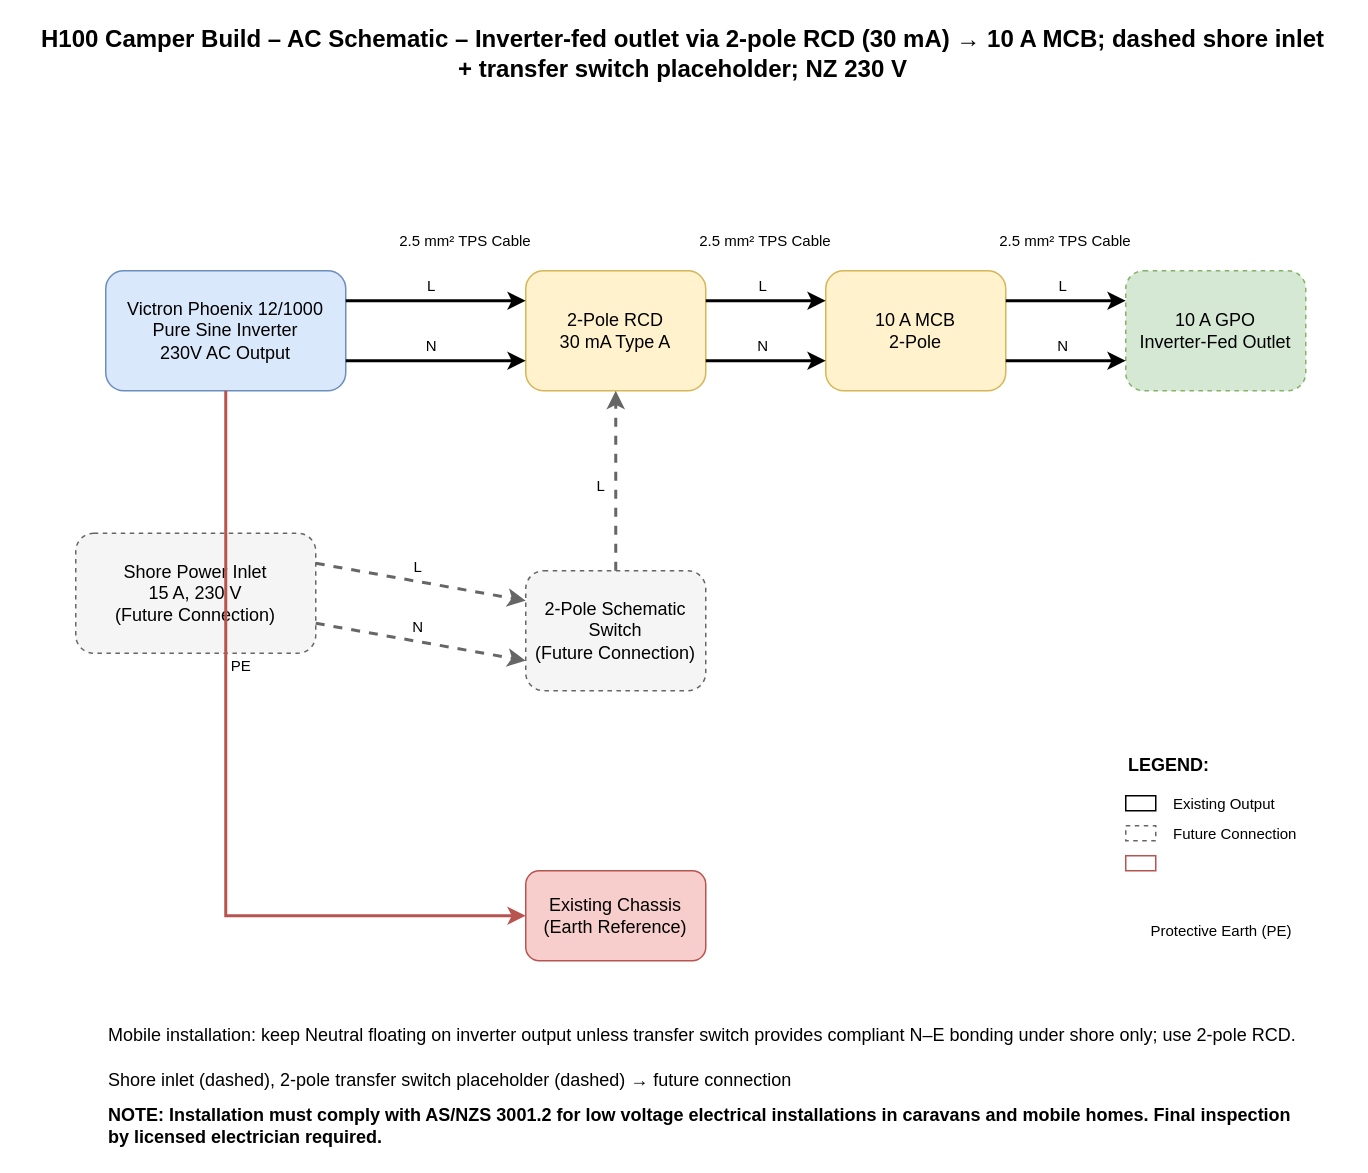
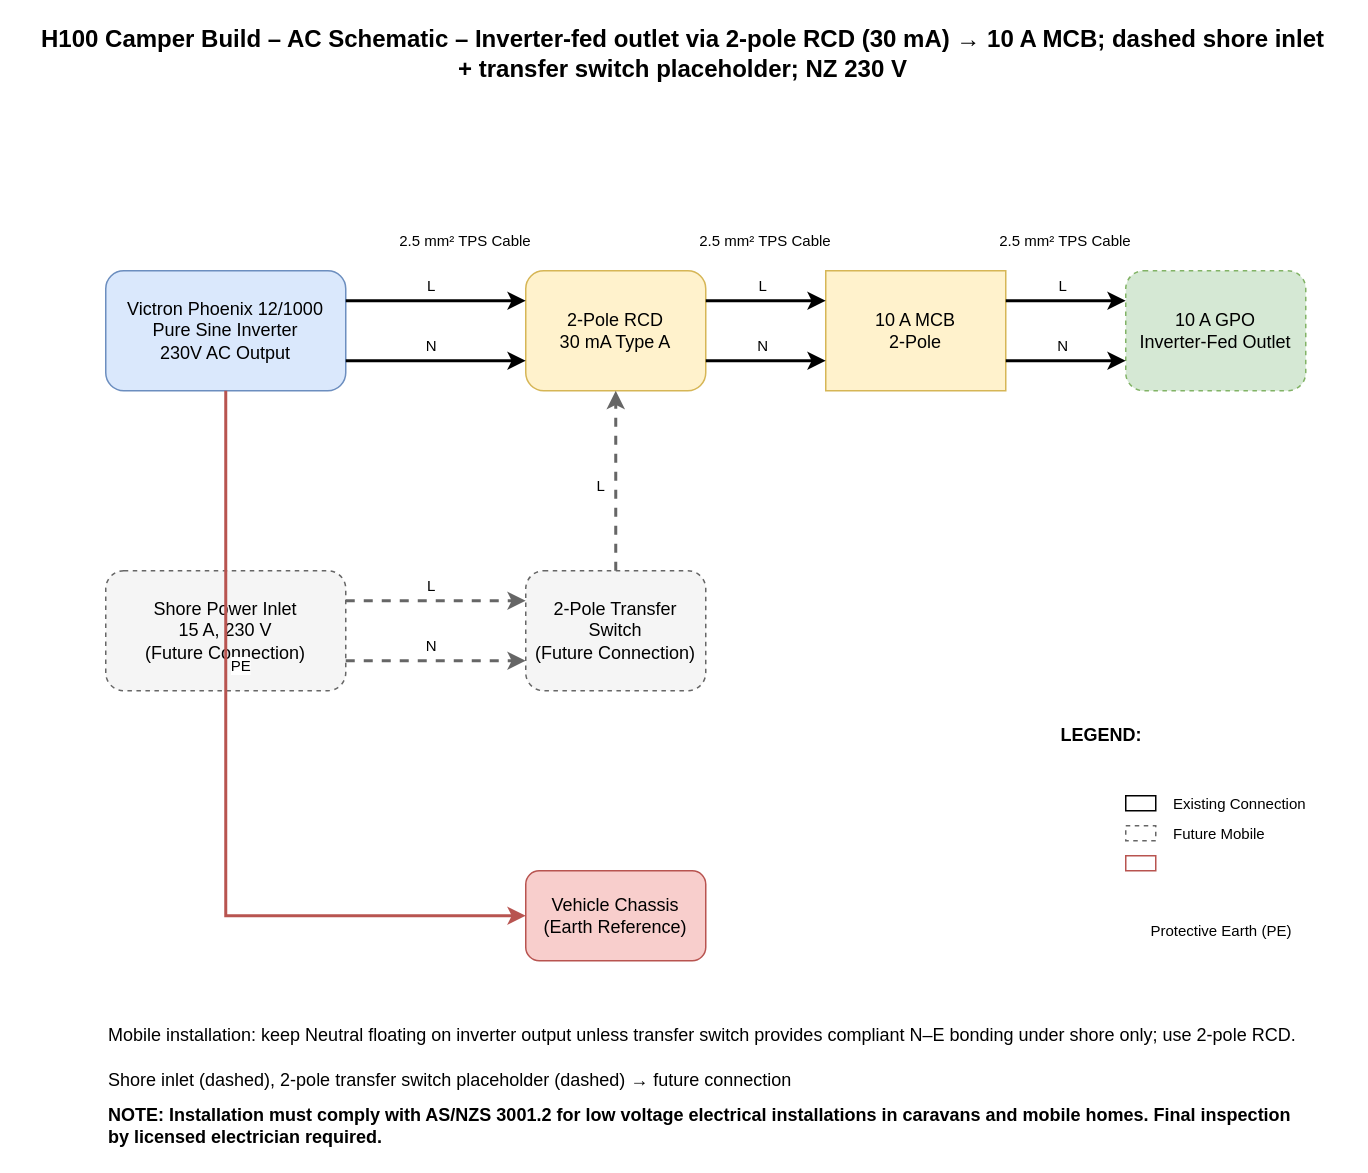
(916, 331) -> (916, 331)
(196, 593) -> (226, 631)
(616, 631) -> (616, 631)
(1201, 766) -> (1133, 736)
(1231, 803) -> (1246, 803)
(1241, 833) -> (1223, 833)
(616, 916) -> (616, 916)
